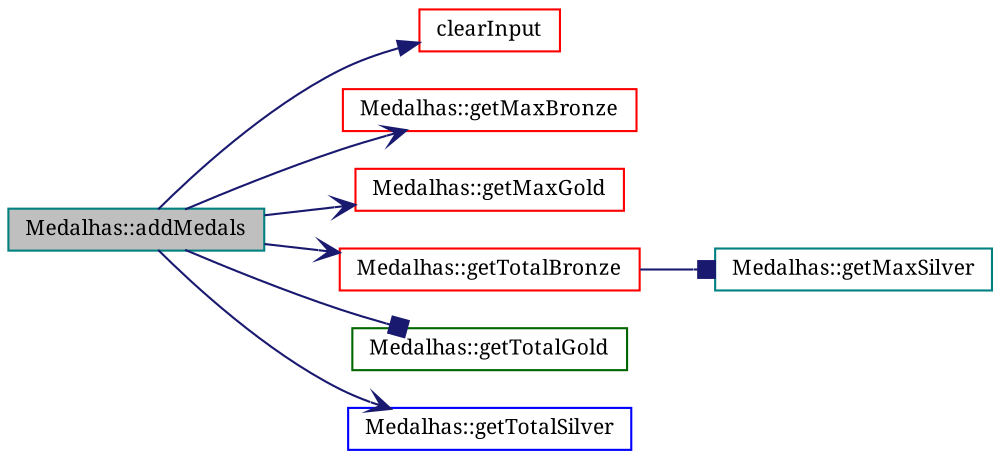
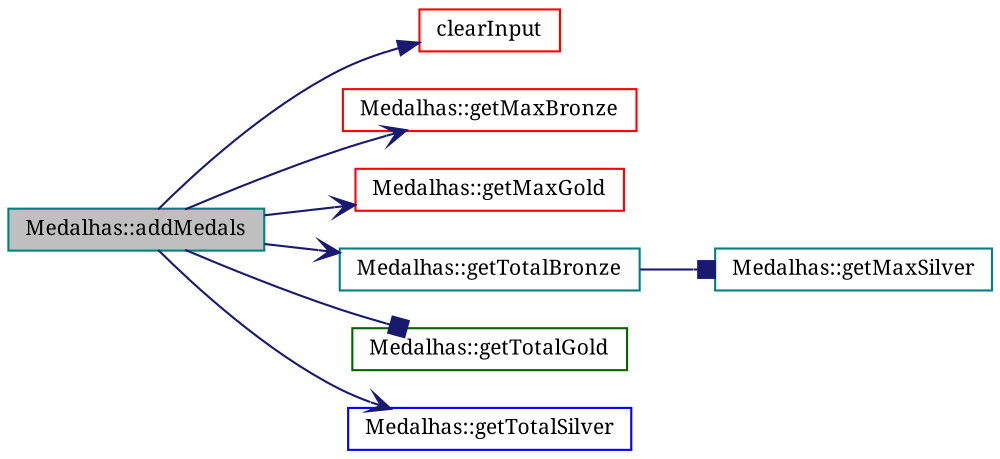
(490, 269) -> (490, 269)
